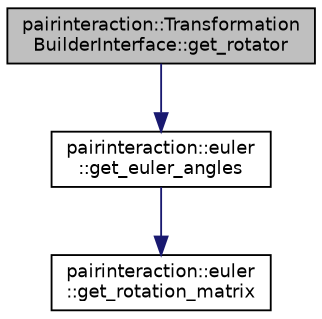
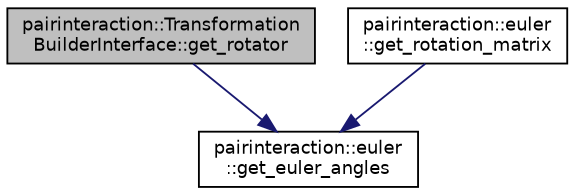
(161, 212) -> (391, 92)
